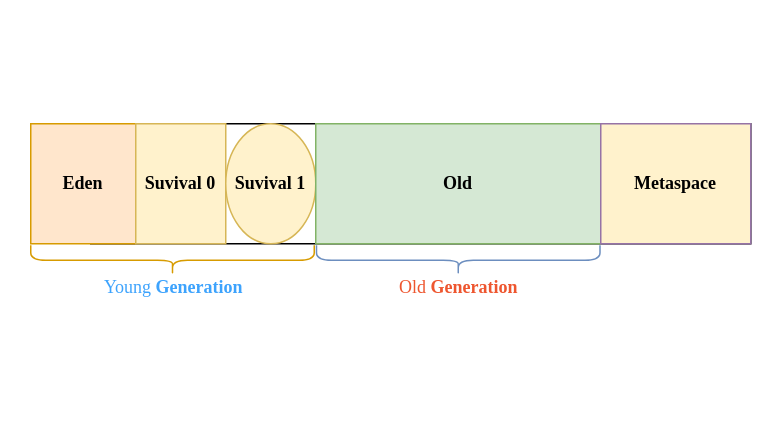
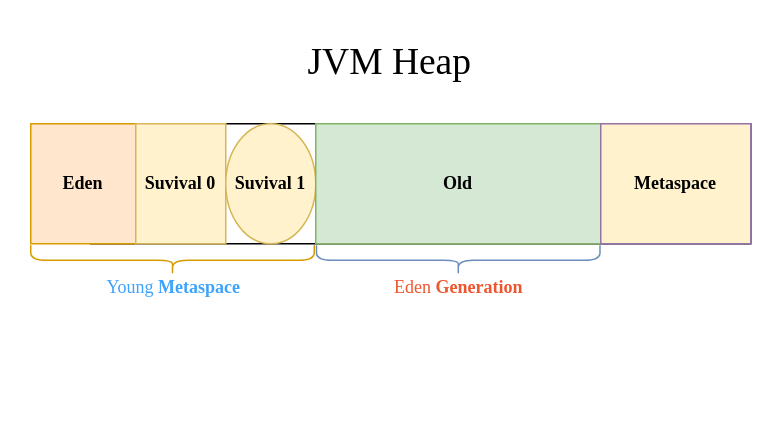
none -> (389, 61)
(174, 281) -> (174, 281)
(459, 281) -> (459, 281)
